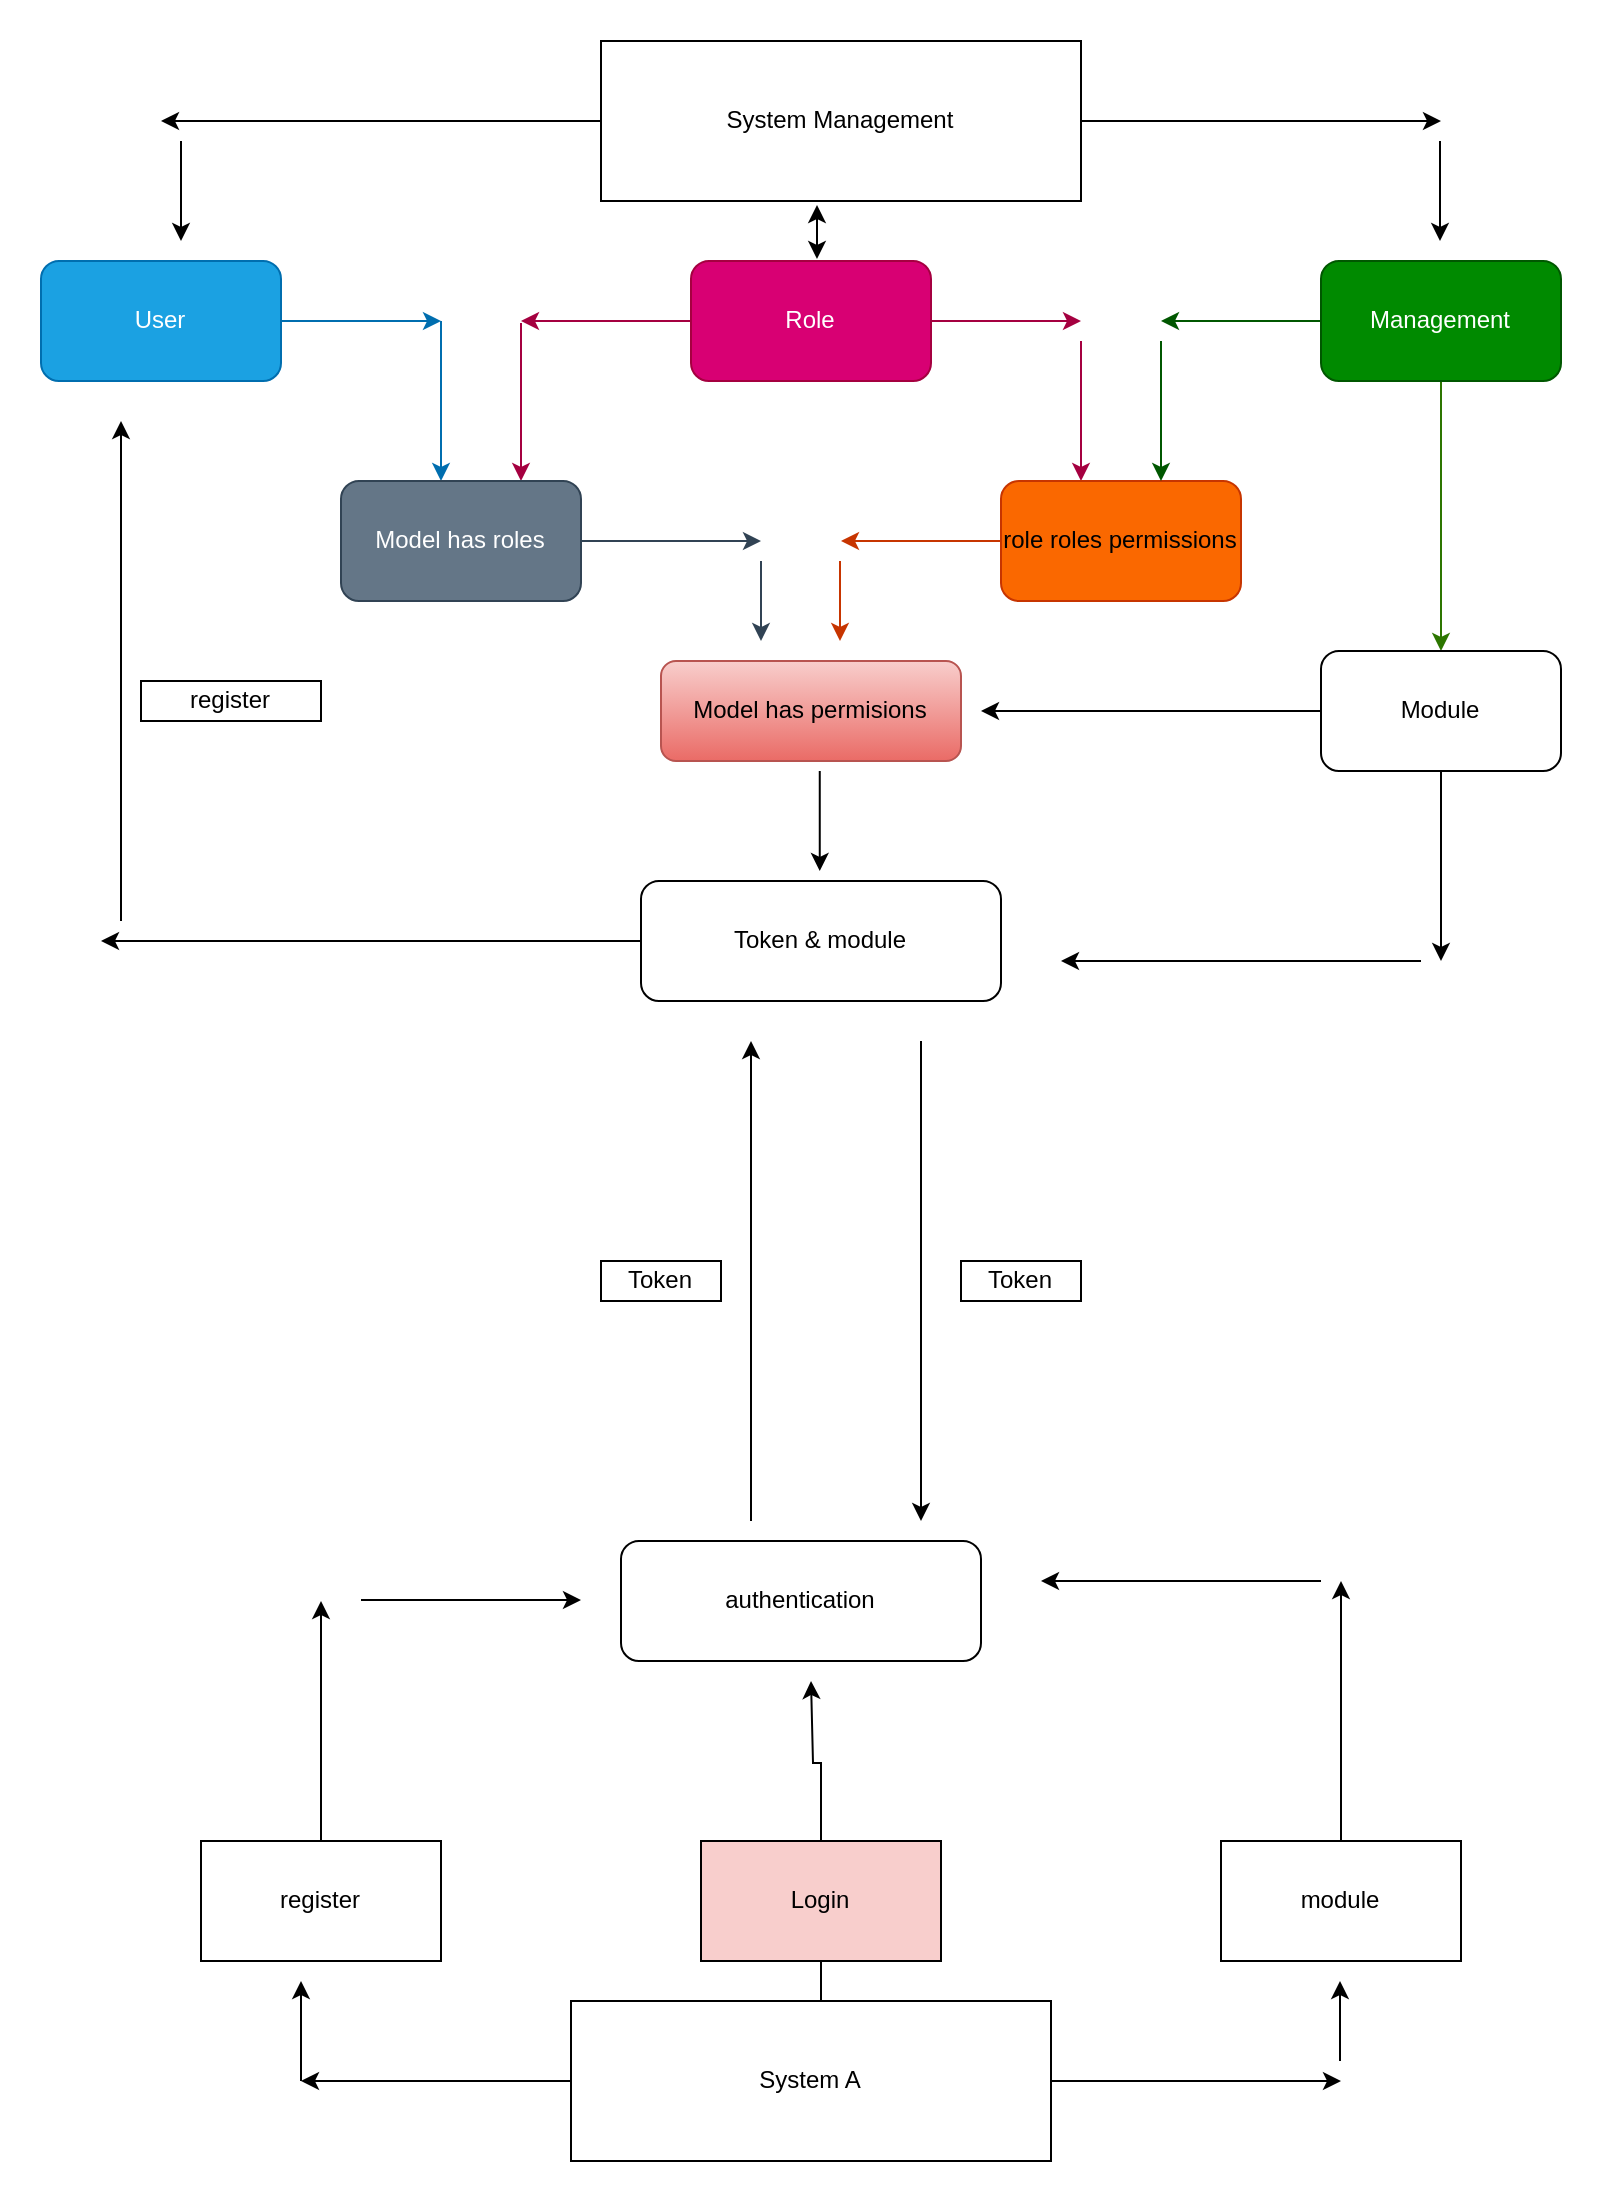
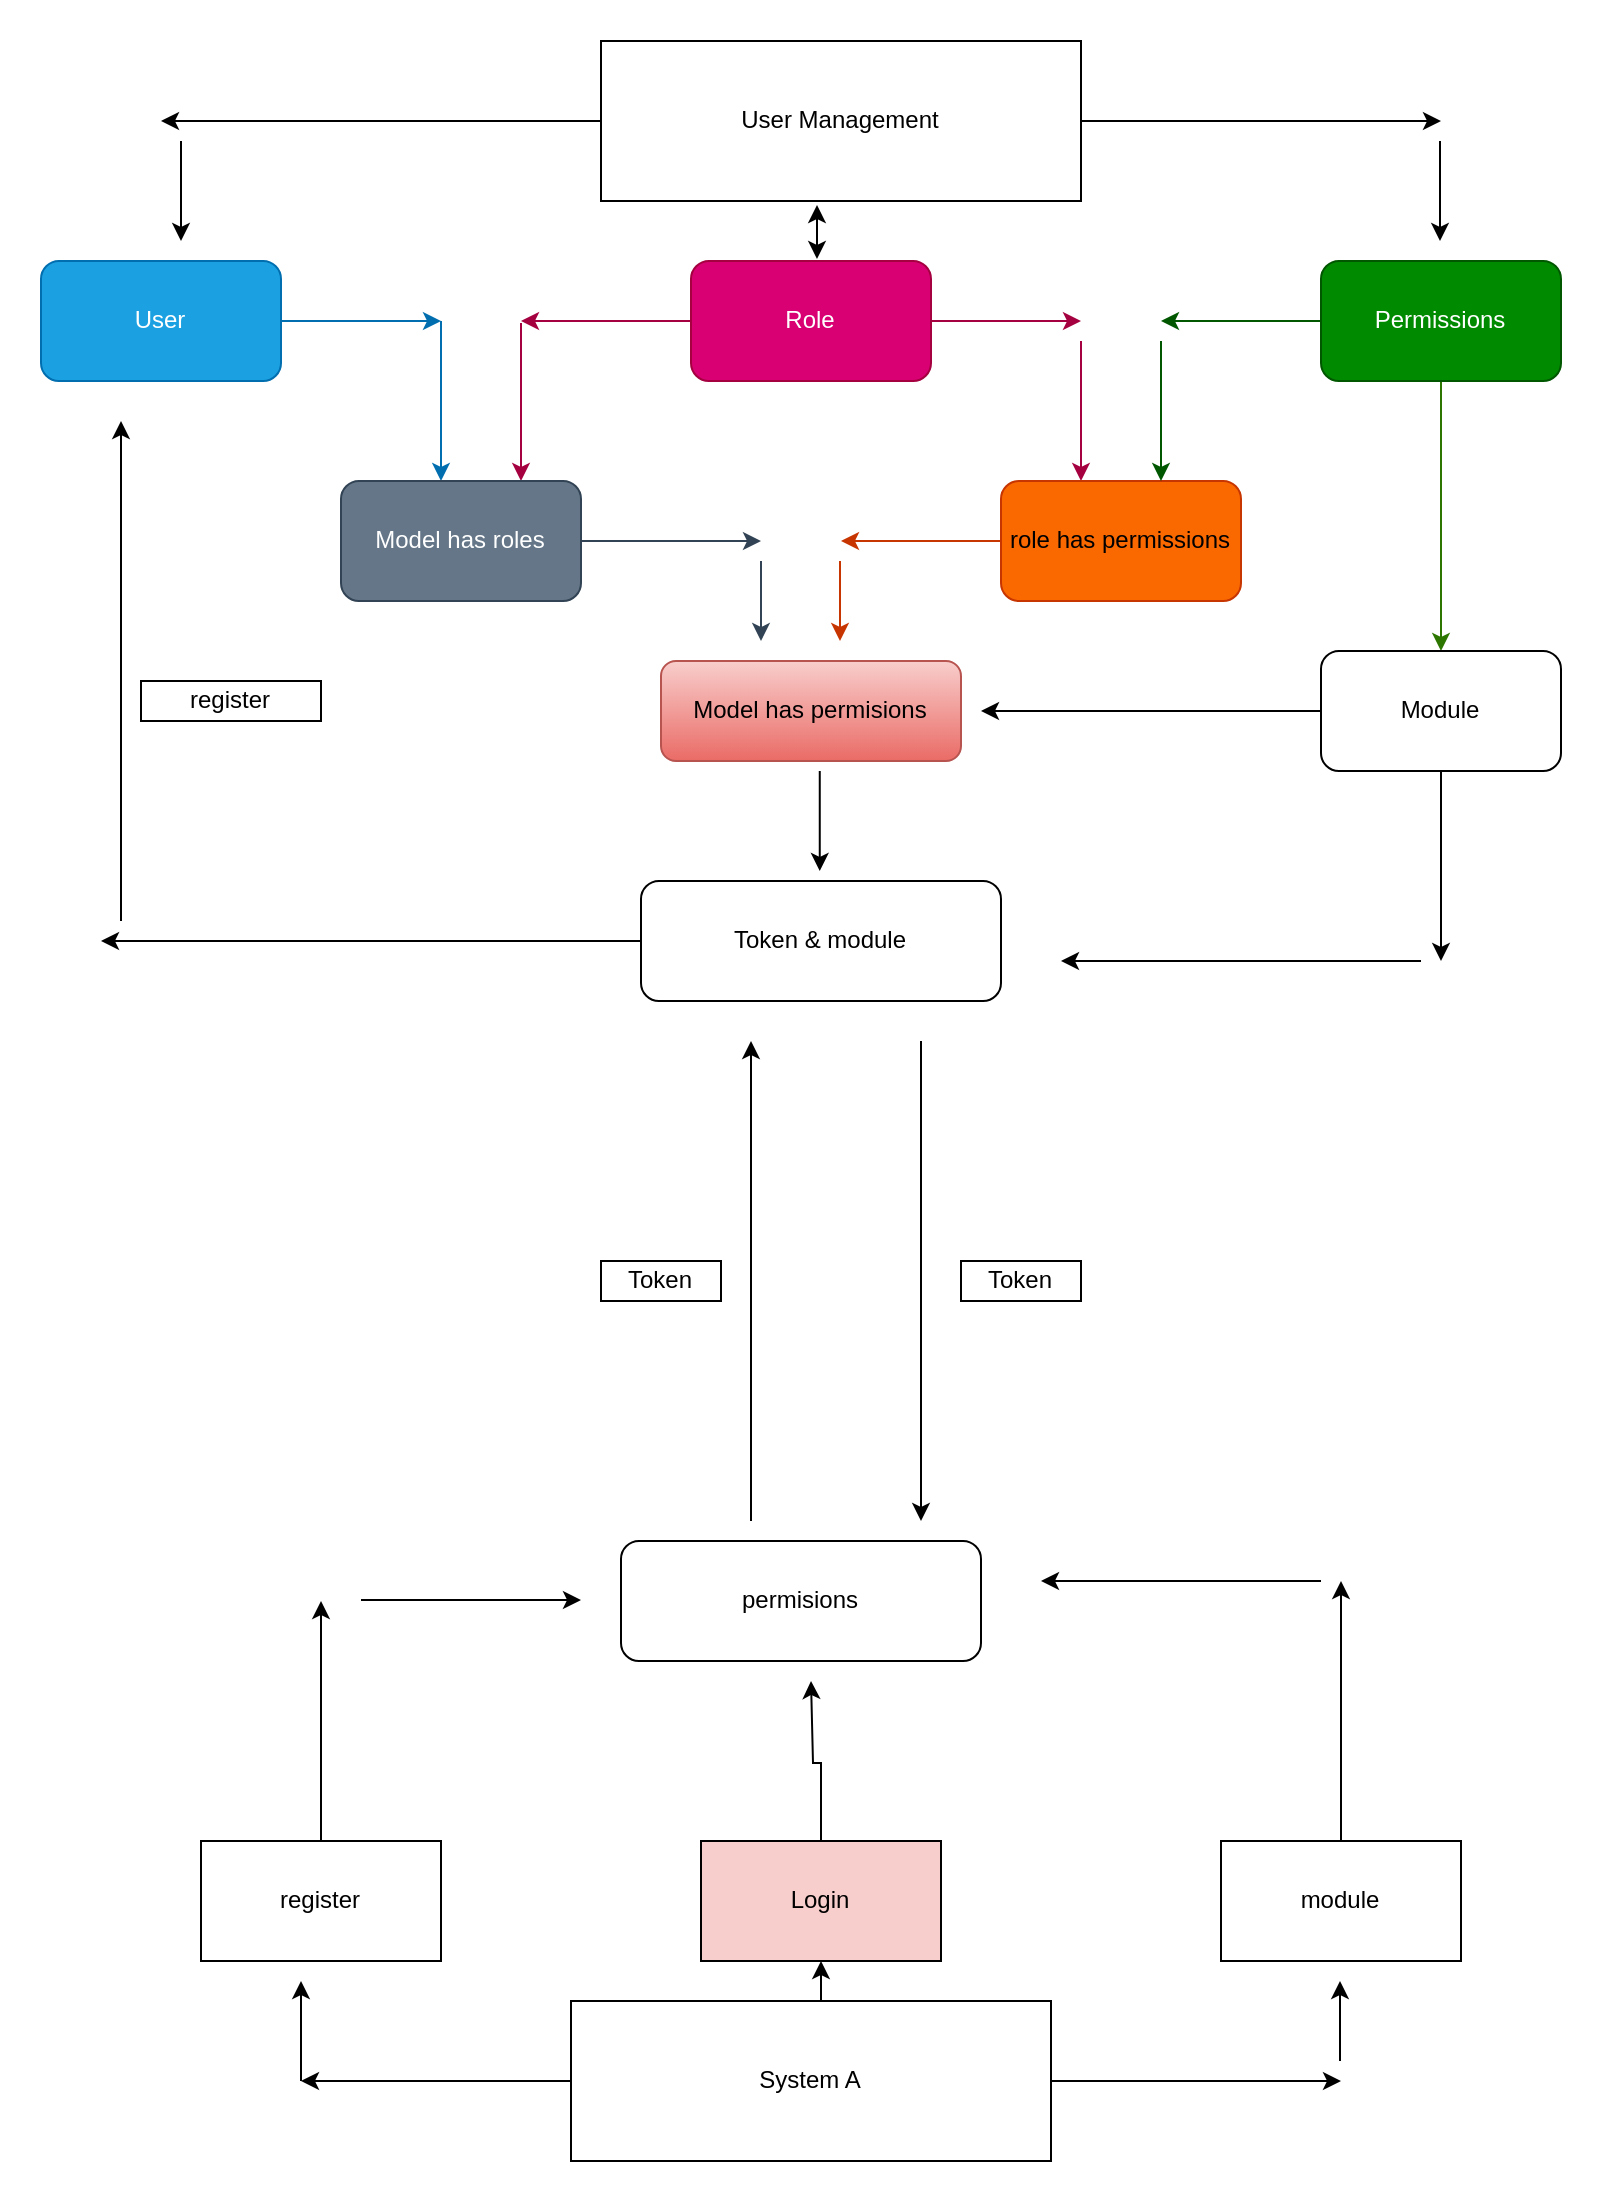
(841, 121) -> (841, 121)
(1441, 321) -> (1441, 321)
(1121, 541) -> (1121, 541)
(801, 1601) -> (801, 1601)
(821, 1970) -> (821, 1976)
